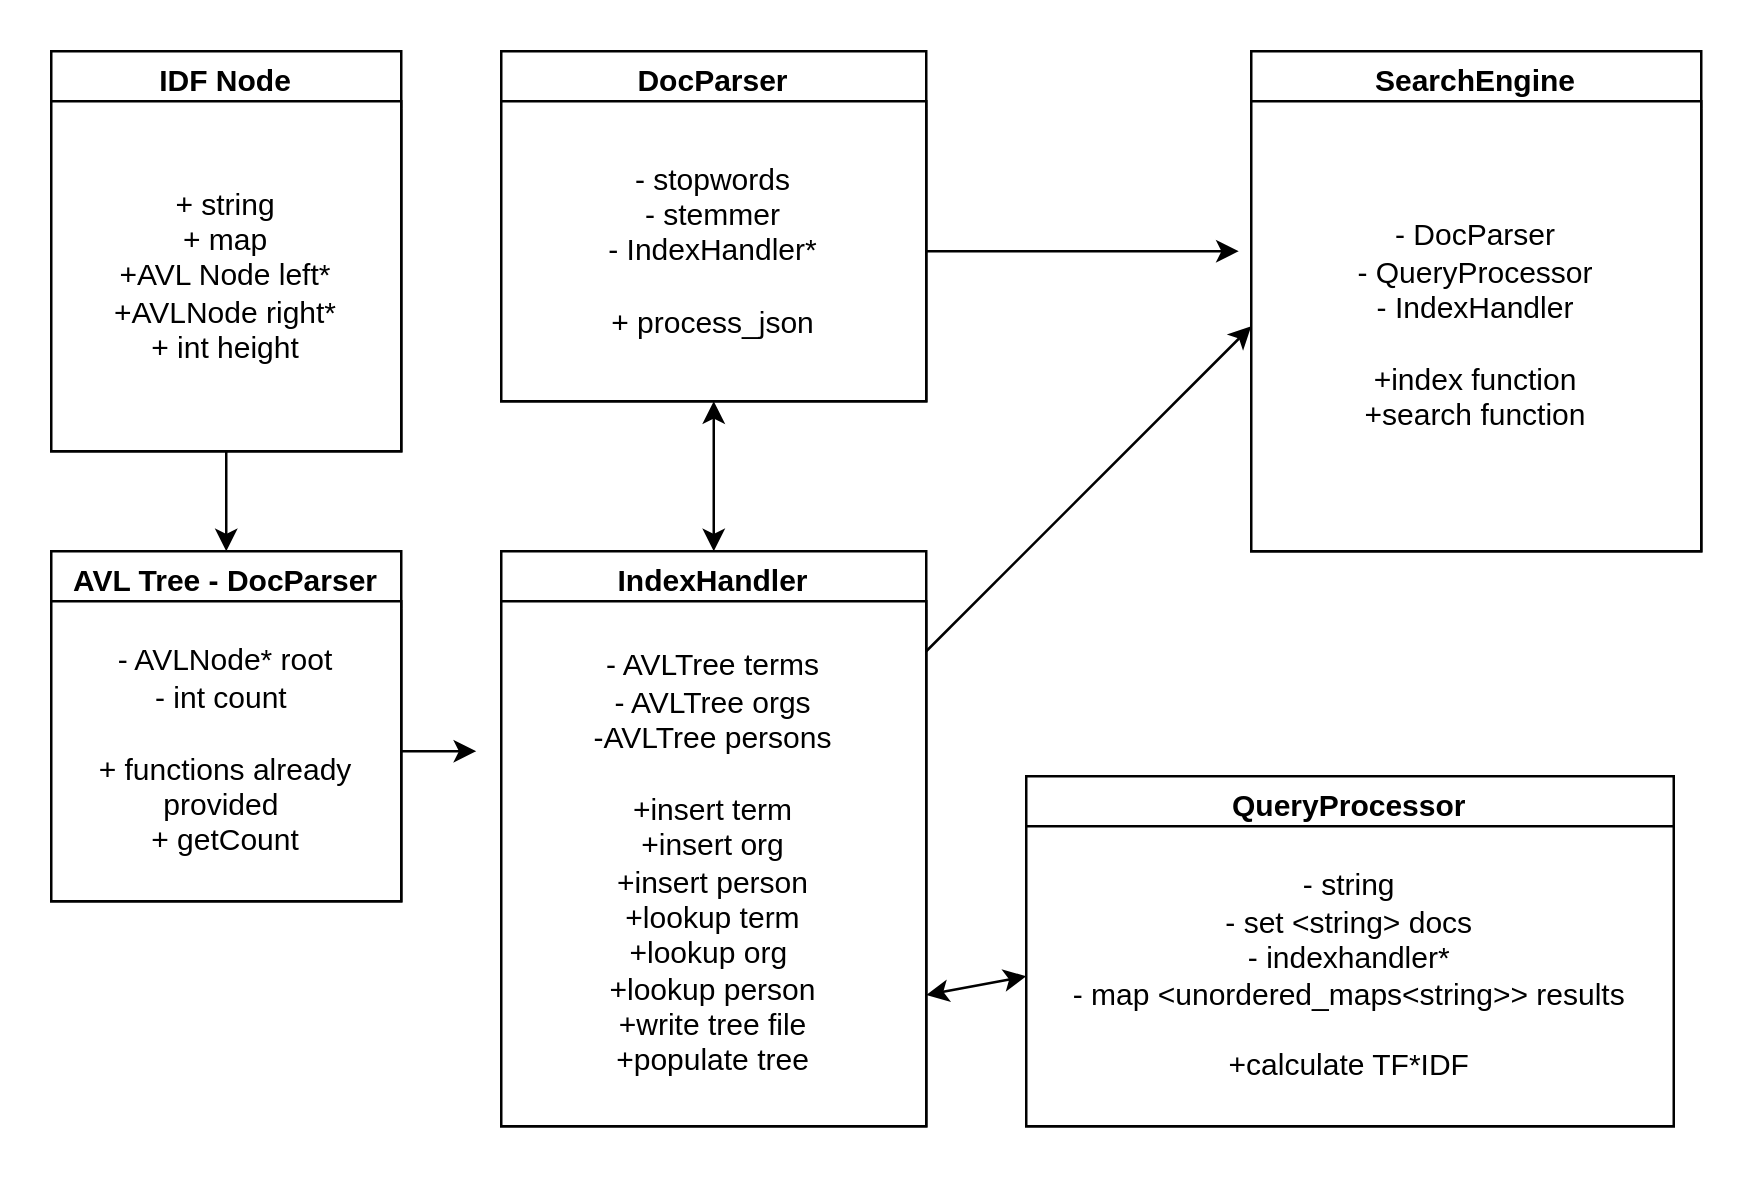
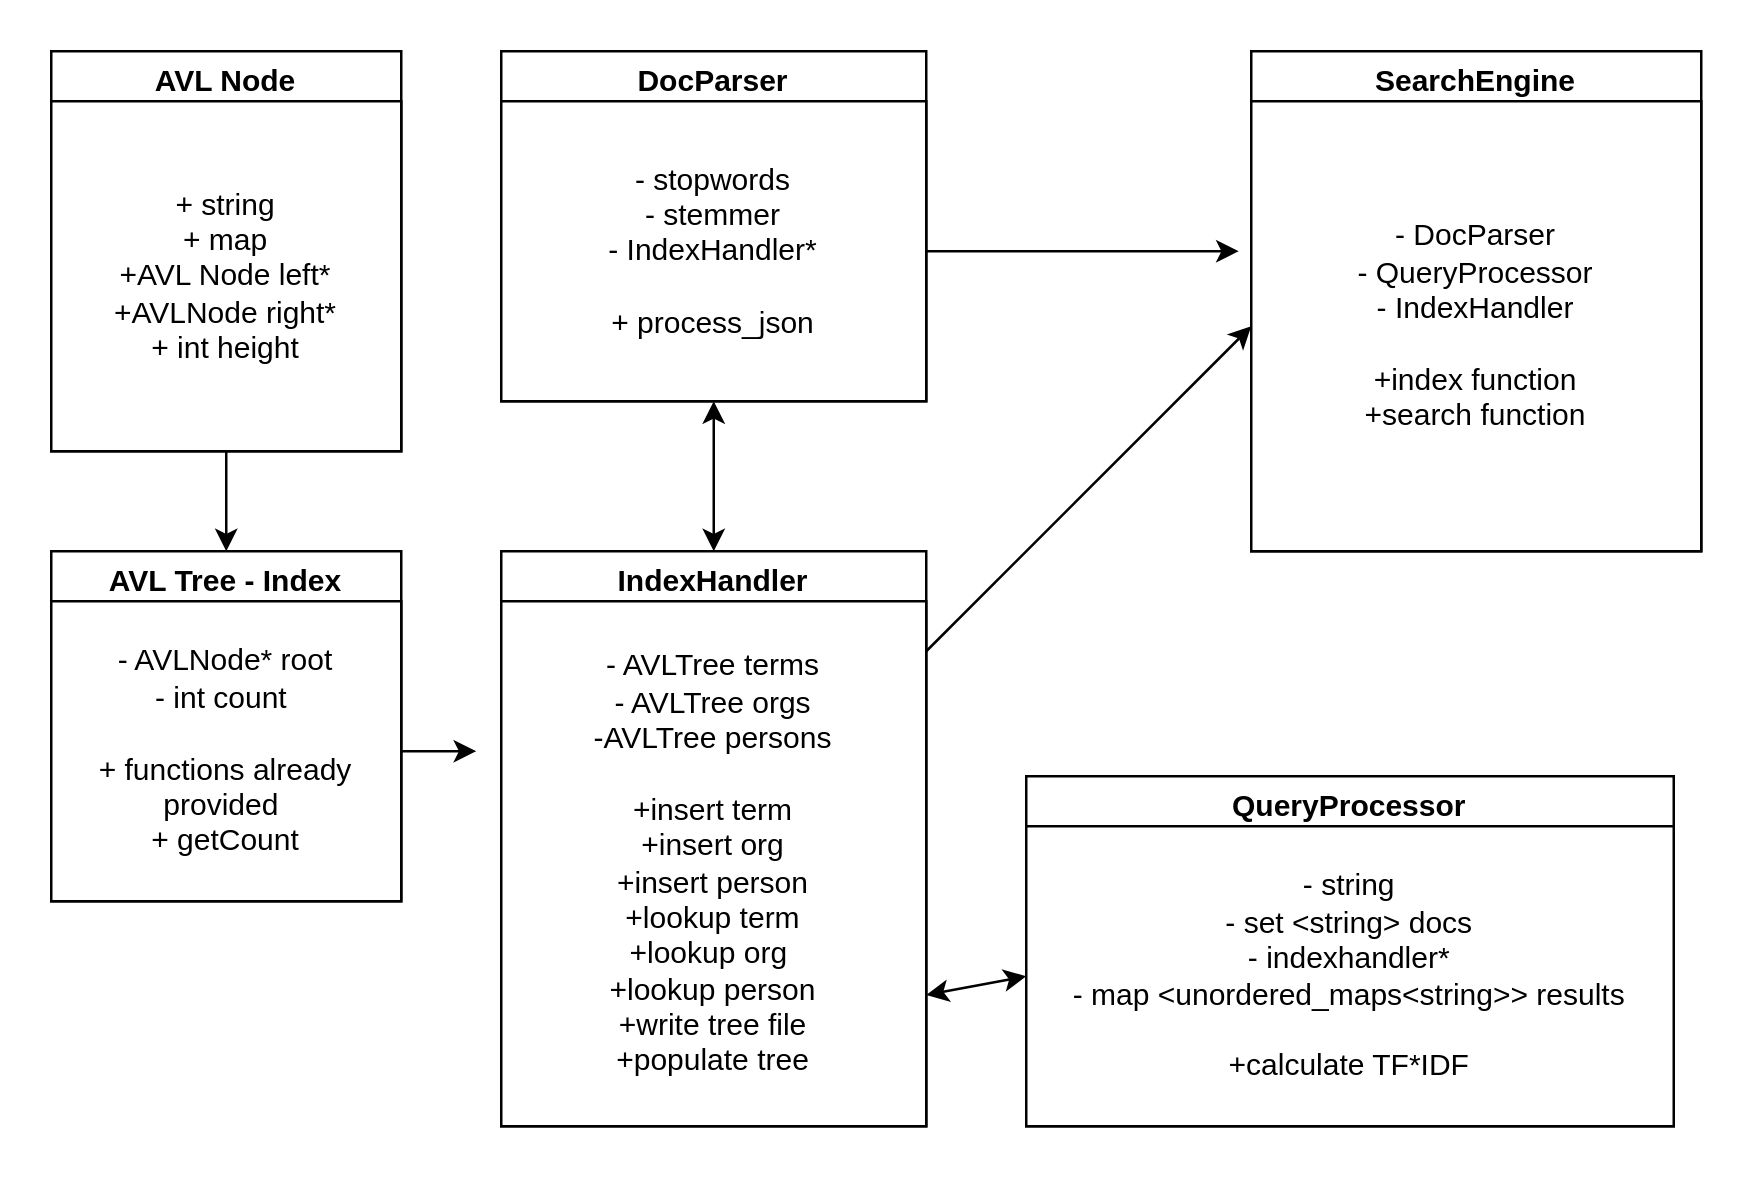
(225, 81) -> (225, 81)
(225, 581) -> (225, 581)
